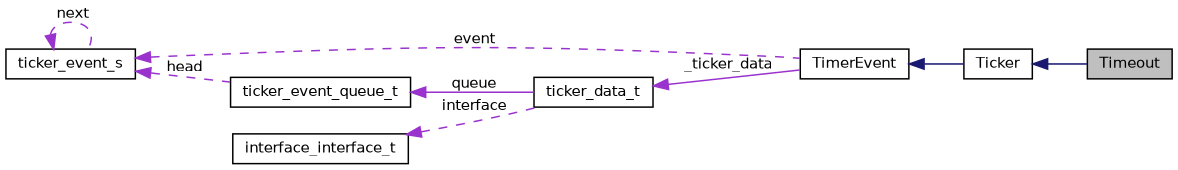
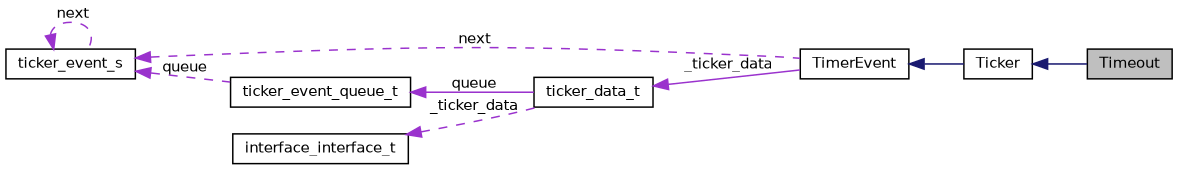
(472, 39) -> (472, 39)
(183, 68) -> (183, 68)
(472, 106) -> (472, 106)
